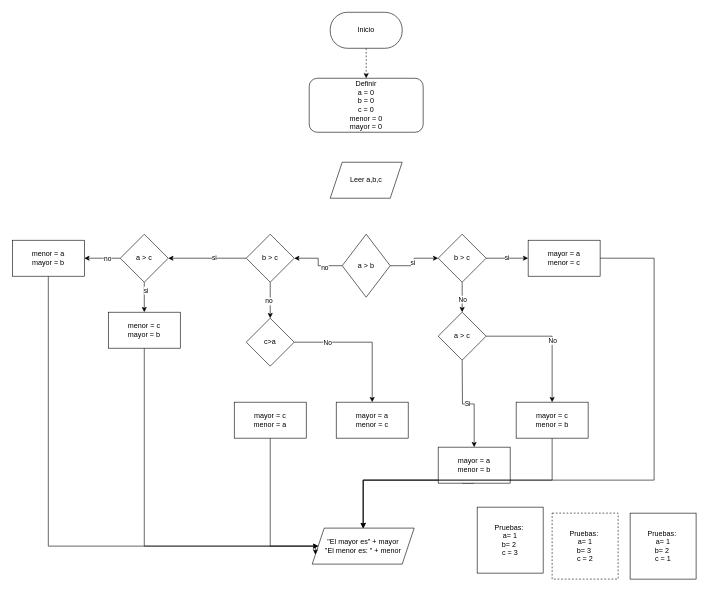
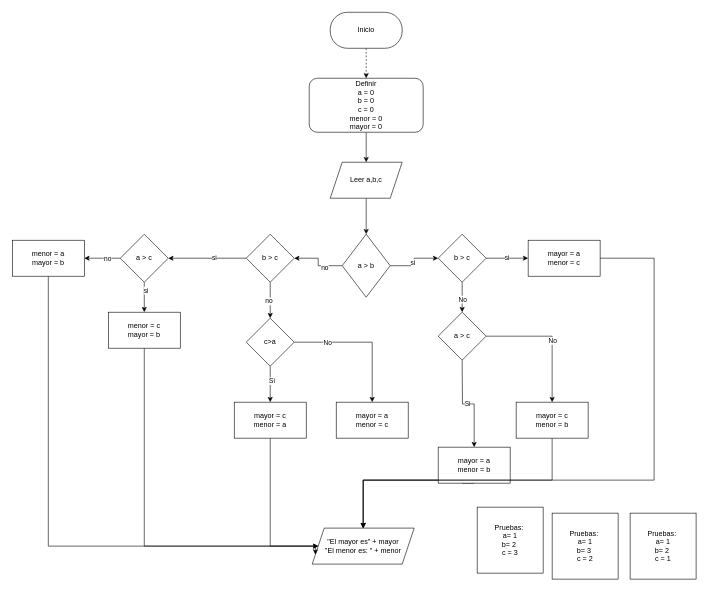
none -> (366, 156)
none -> (366, 228)
none -> (270, 380)
(585, 546) -> (585, 546)
